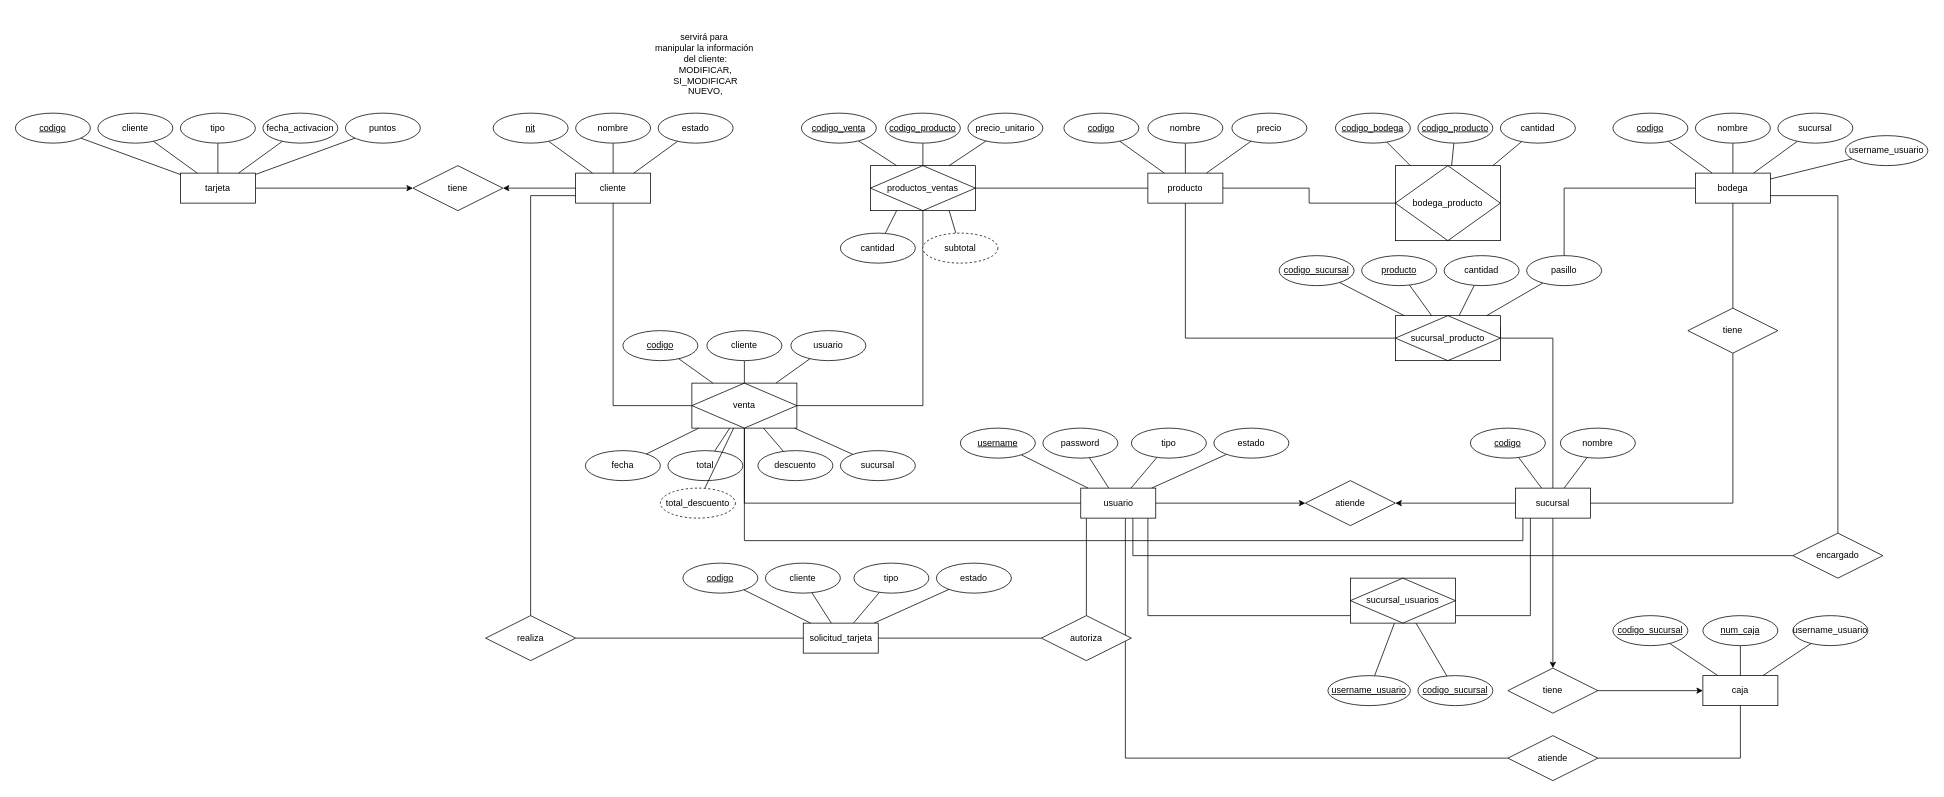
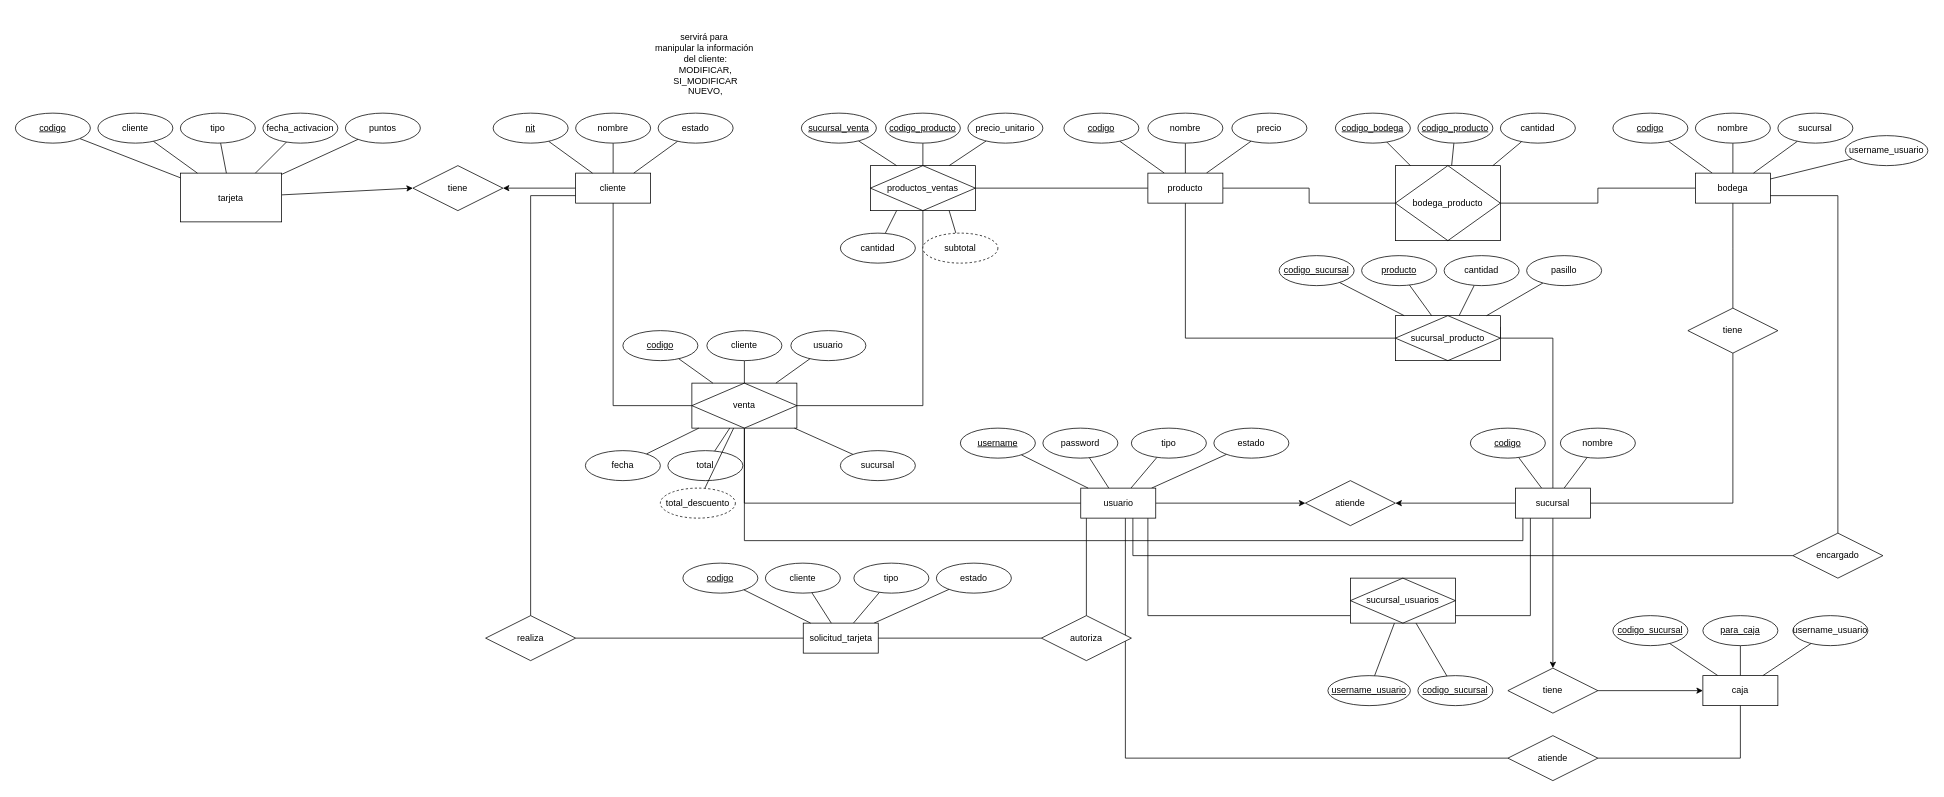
(839, 128) -> (839, 128)
(218, 188) -> (231, 197)
(1564, 204) -> (1559, 203)
(773, 440) -> none
(795, 465) -> none
(1740, 630) -> (1740, 630)
